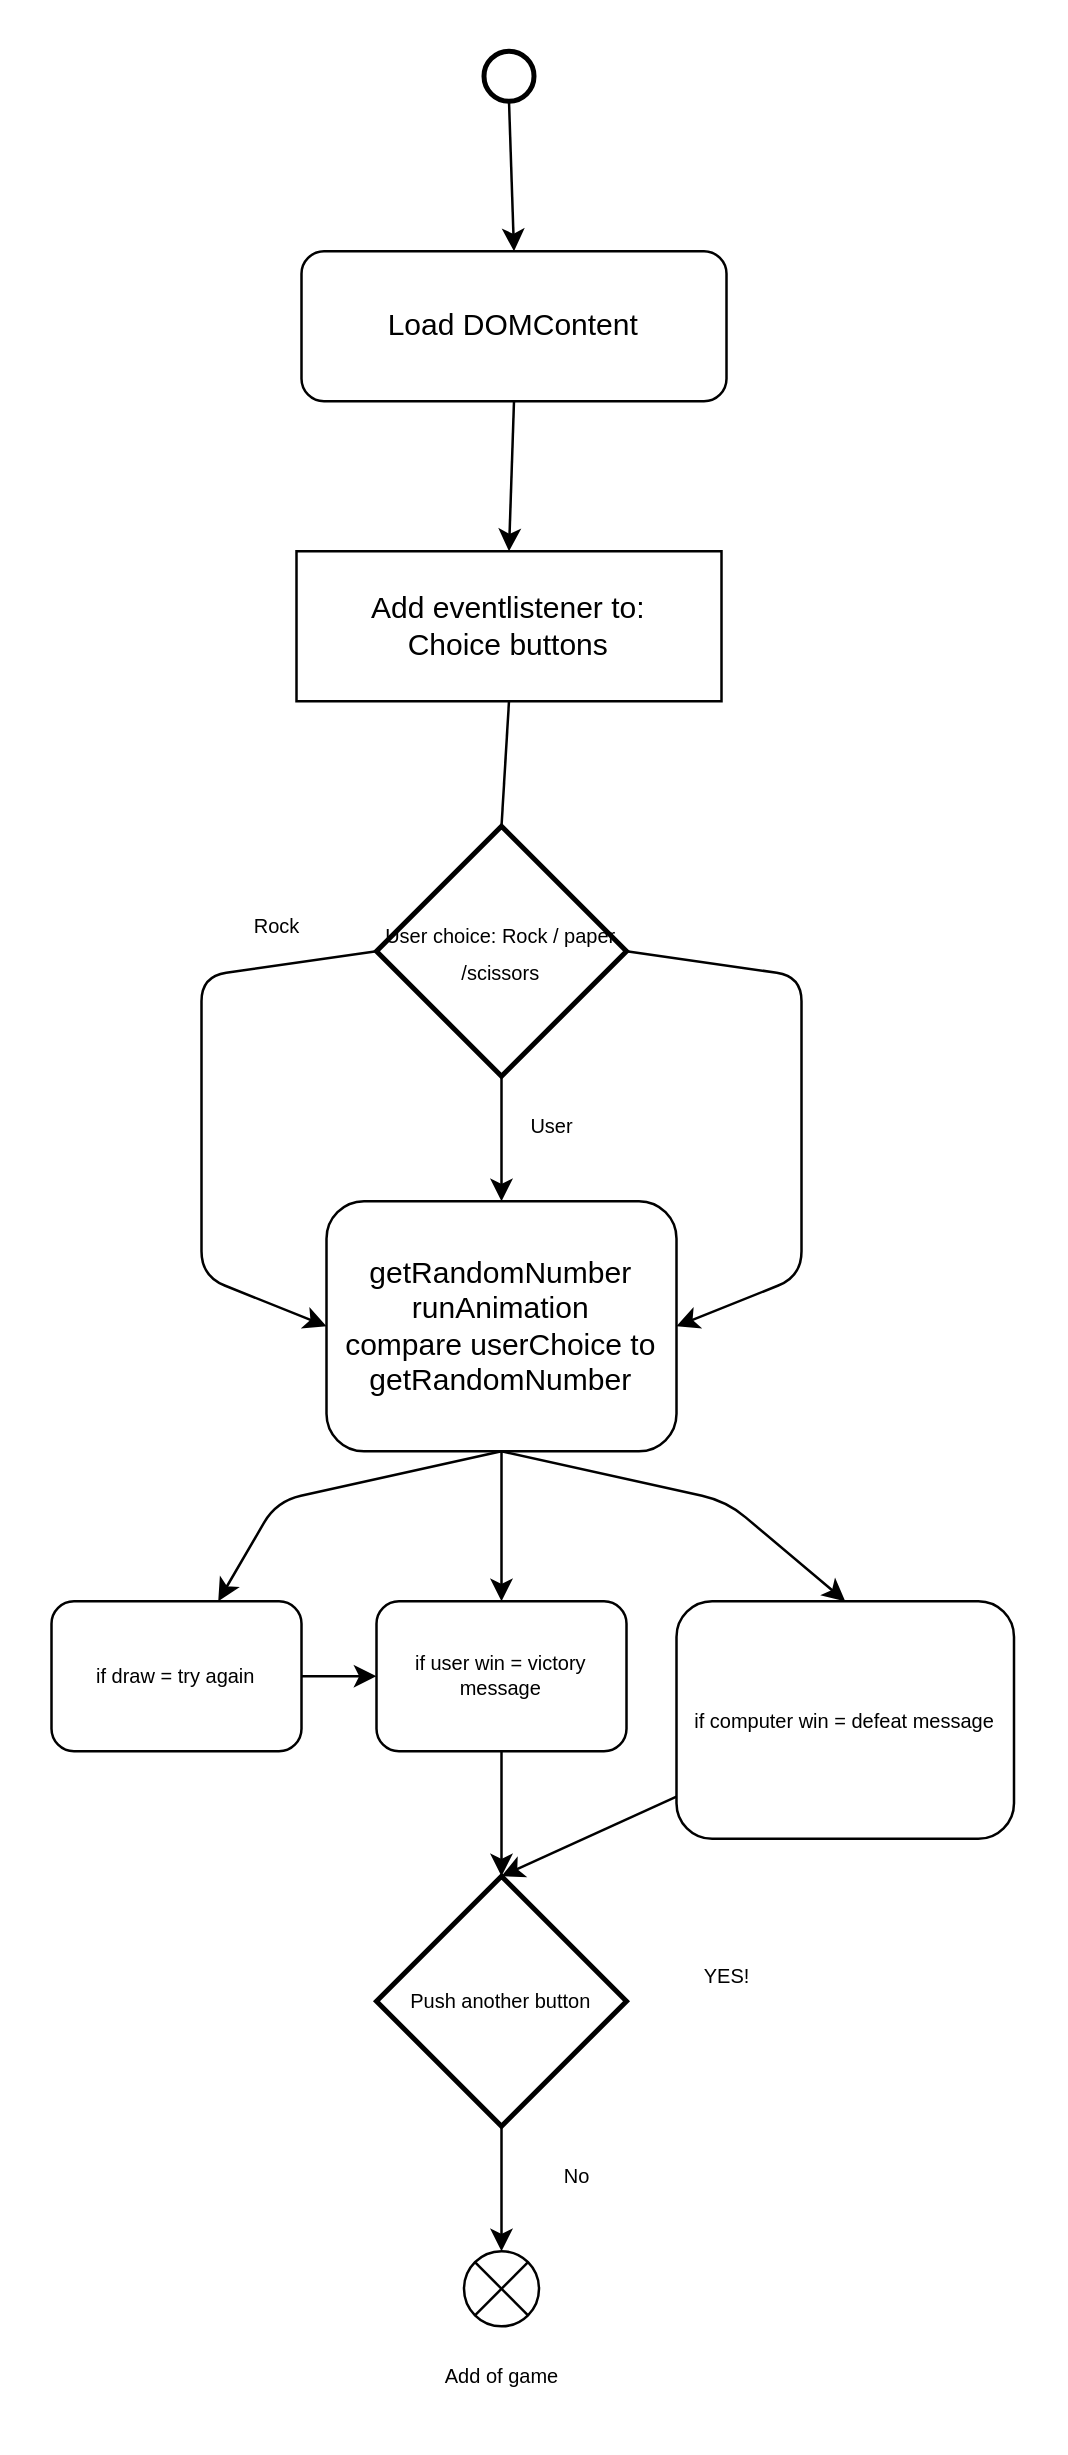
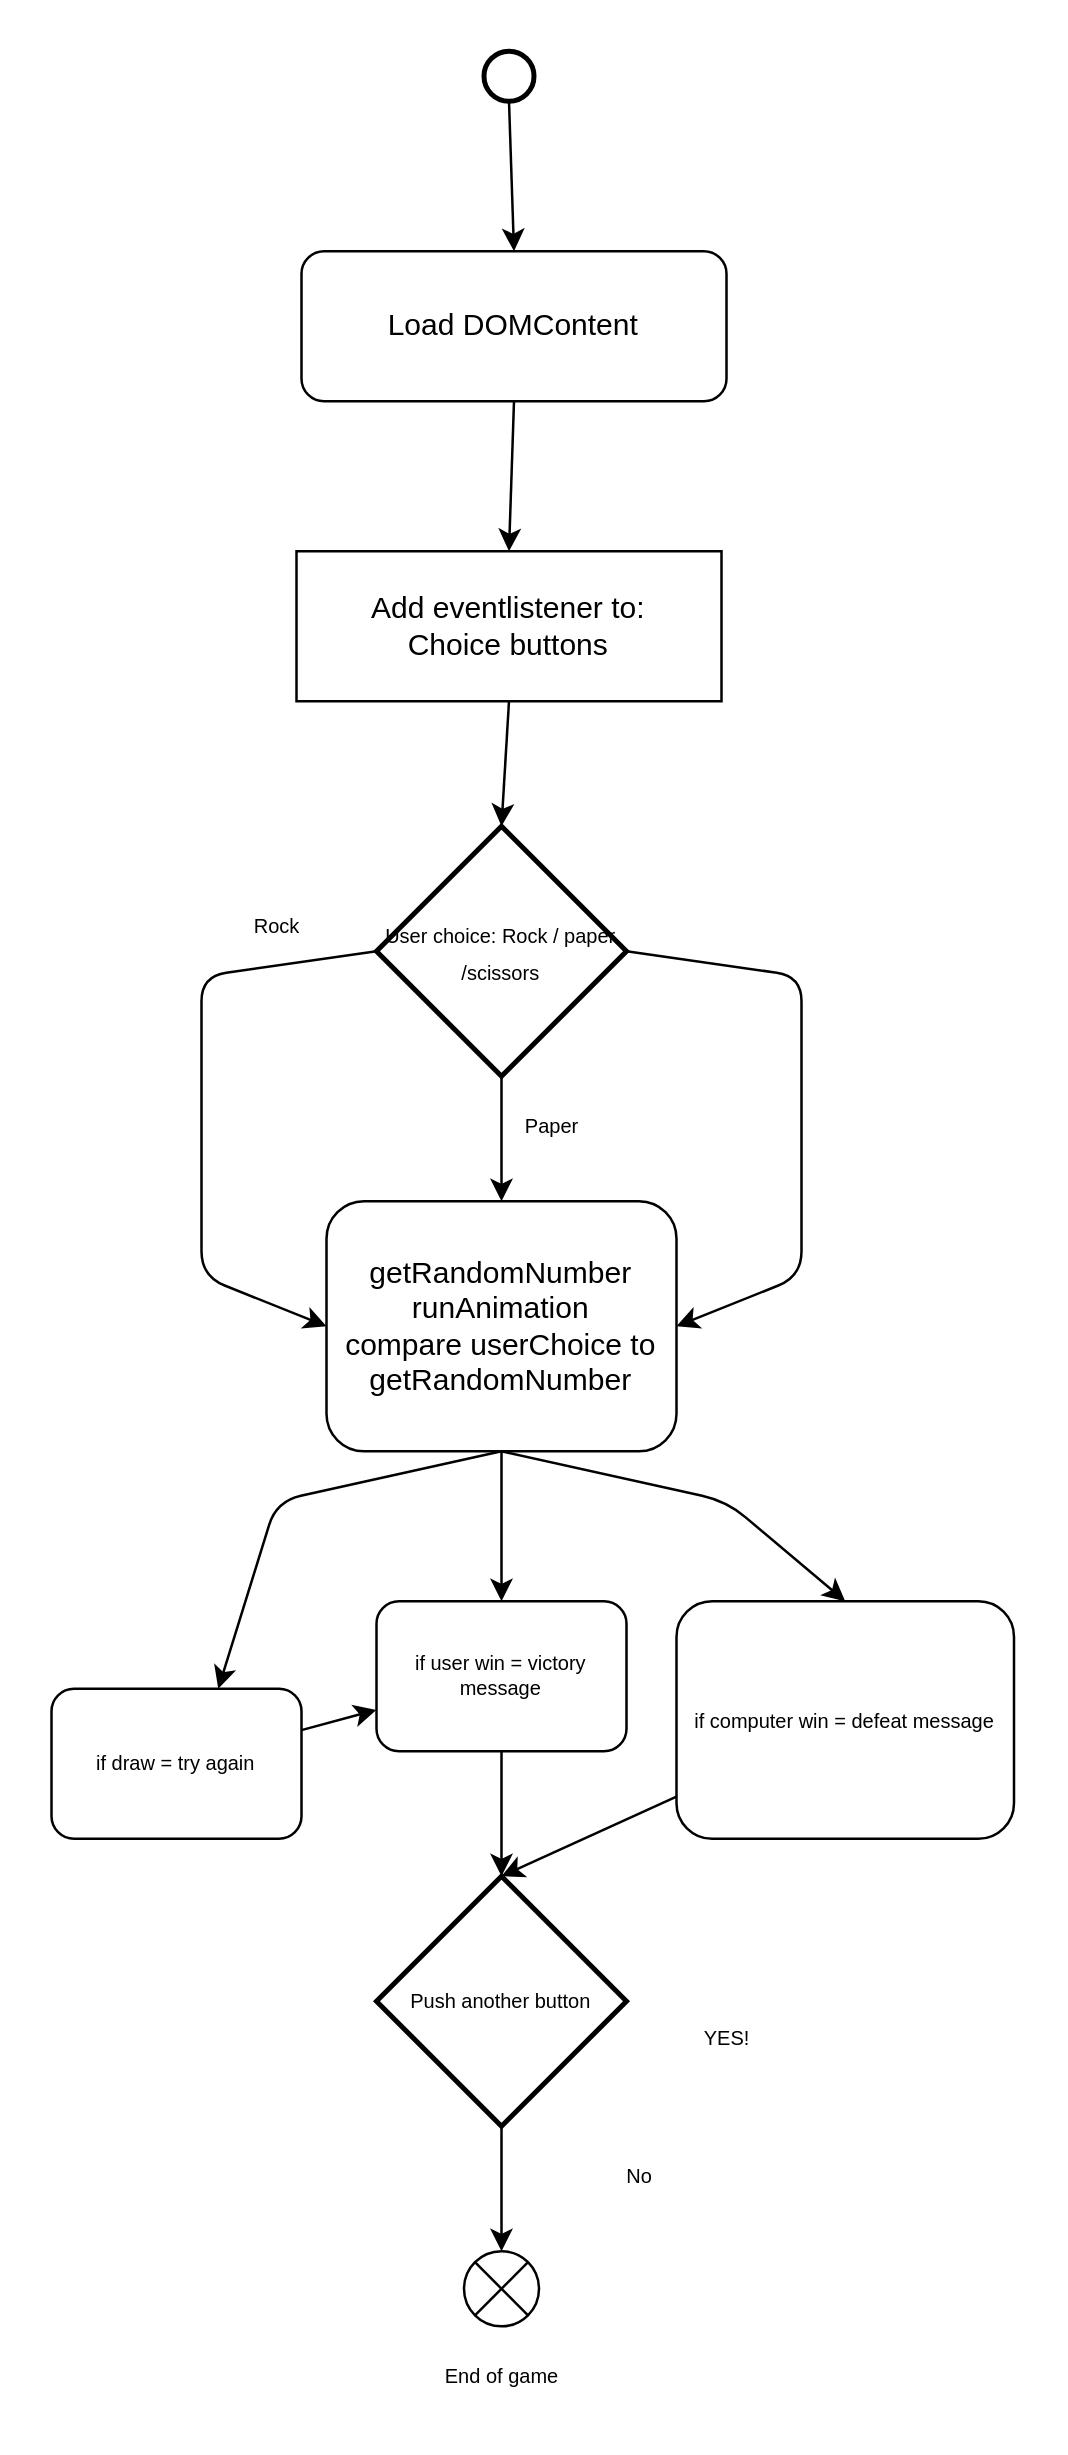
(502, 815) -> (502, 808)
(553, 1126) -> (553, 1126)
(176, 1676) -> (176, 1764)
(726, 1976) -> (726, 2039)
(576, 2176) -> (639, 2176)
(503, 2376) -> (503, 2376)
